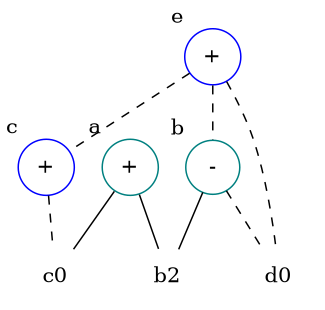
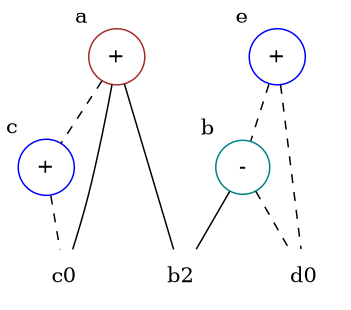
(130, 112) -> (82, 112)
(130, 167) -> (117, 57)
